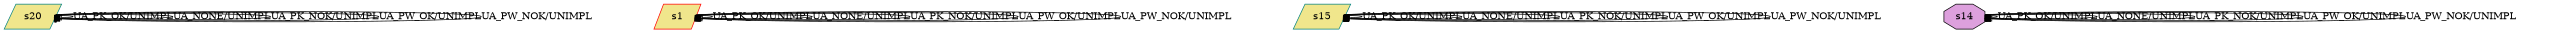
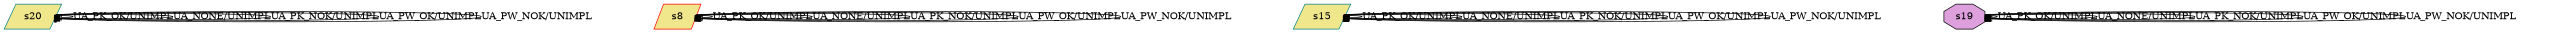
(677, 17) -> (677, 17)
(1964, 17) -> (1964, 17)
